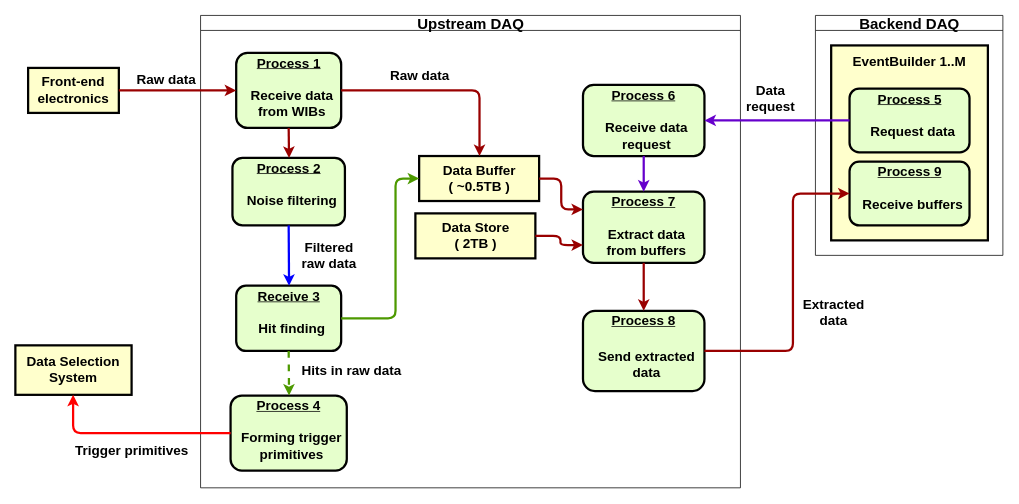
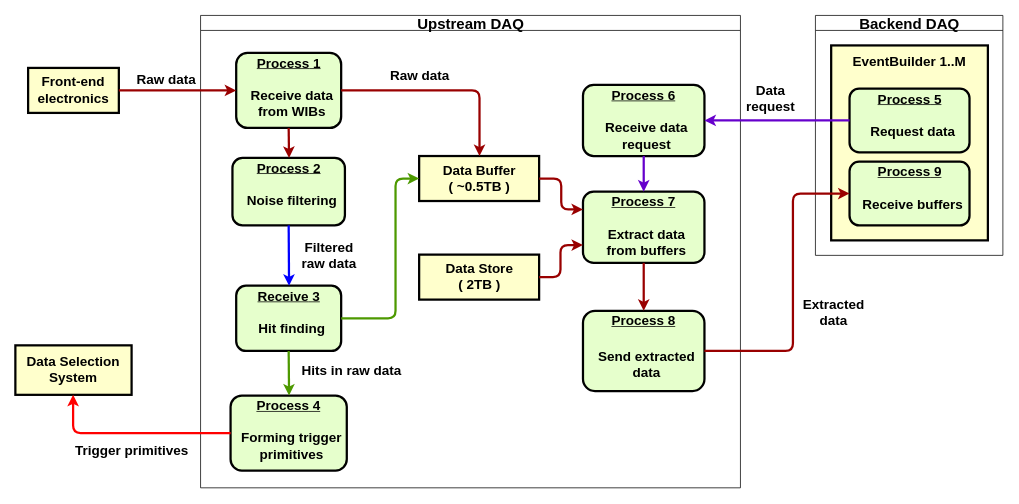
(476, 236) -> (479, 277)
(289, 372) -> (289, 372)
